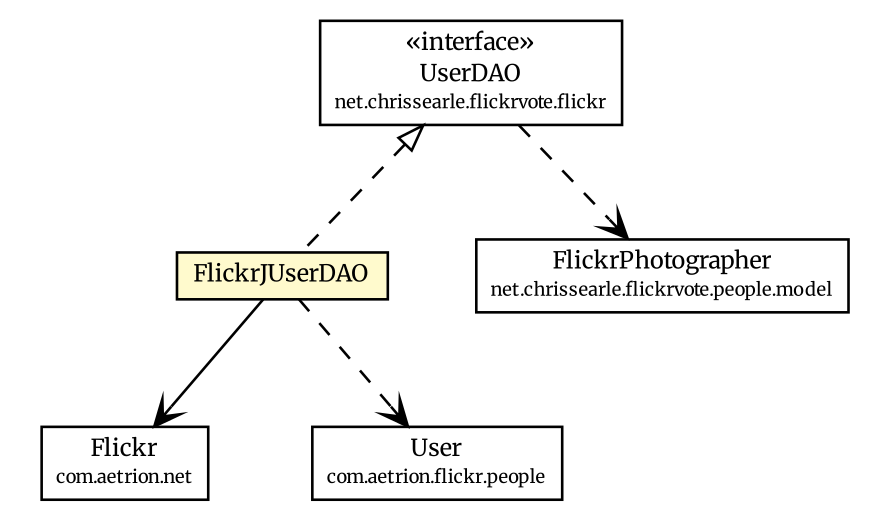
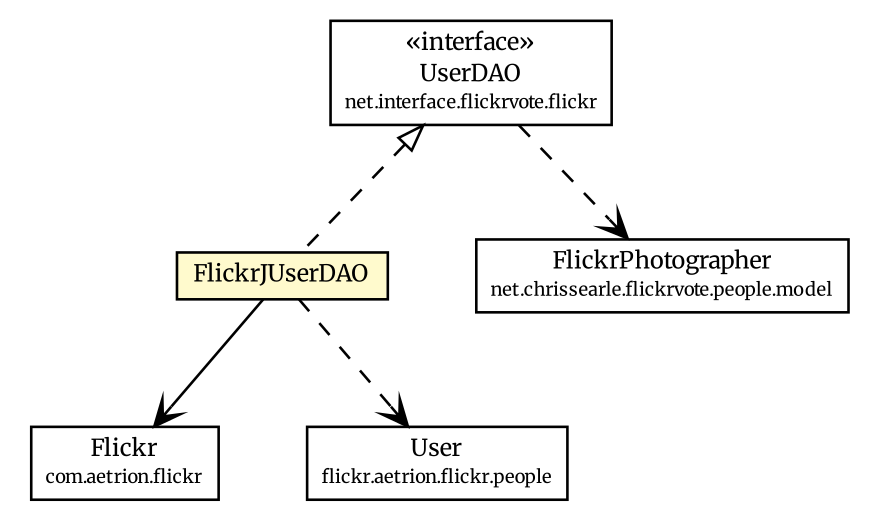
(471, 103) -> (471, 103)
(125, 478) -> (125, 478)
(437, 478) -> (437, 478)
